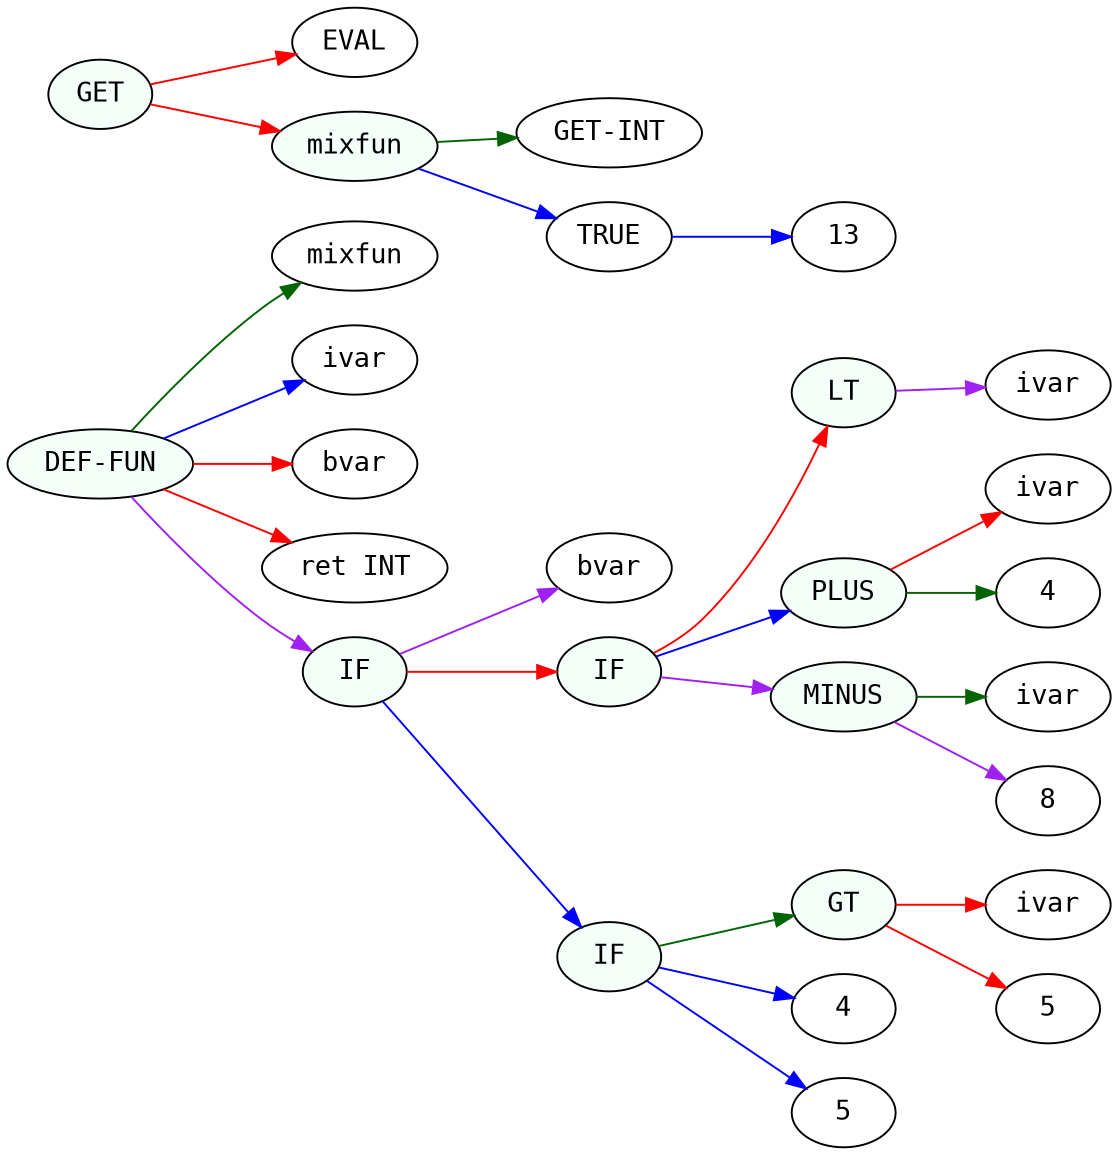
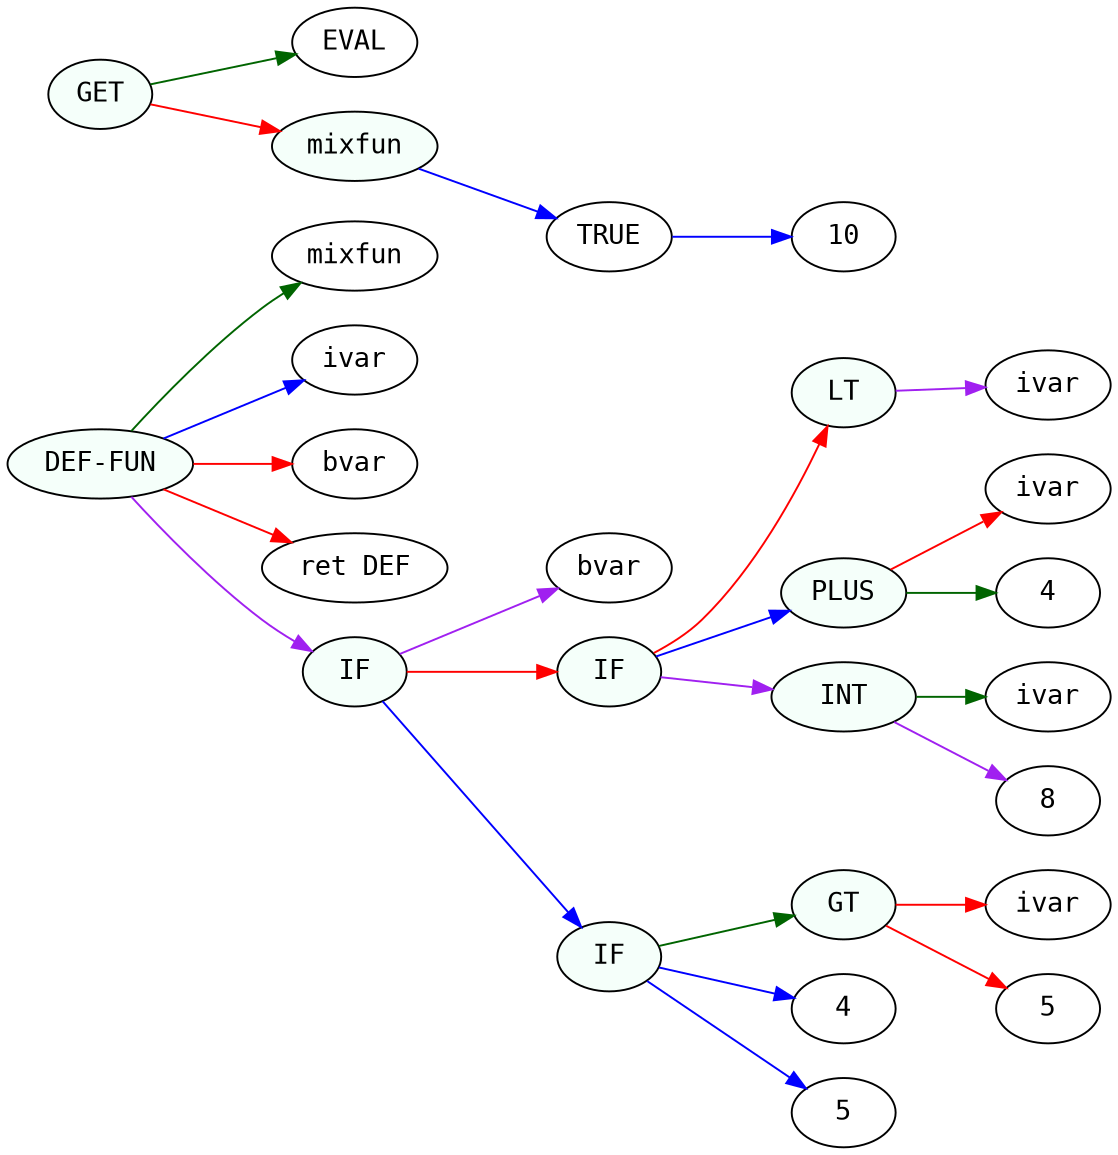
(214, 71) -> (214, 71)
(609, 133) -> none
(844, 237) -> (844, 237)
(355, 568) -> (355, 568)
(844, 697) -> (844, 697)
